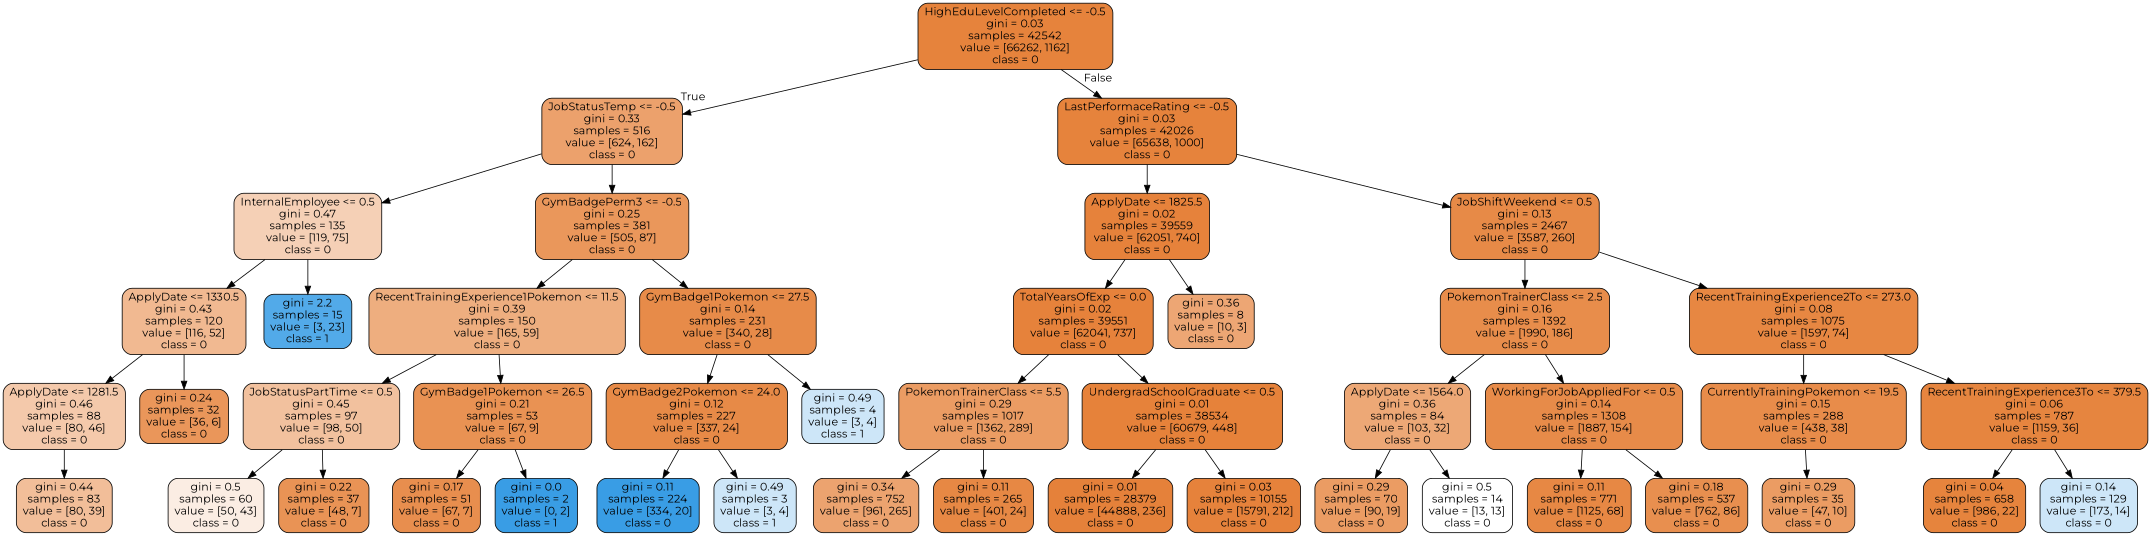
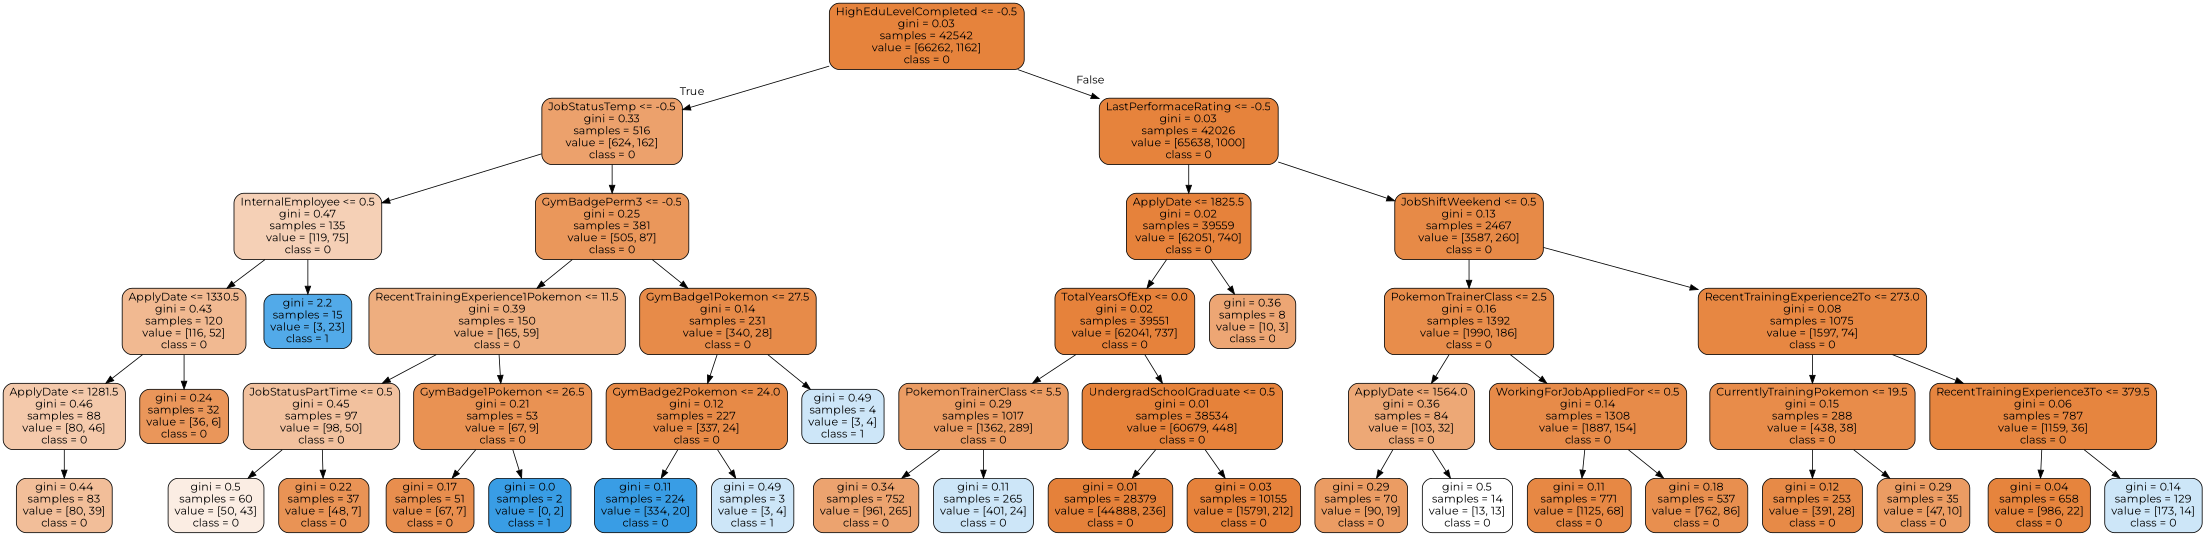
(983, 506) -> (983, 506)
none -> (1812, 506)
